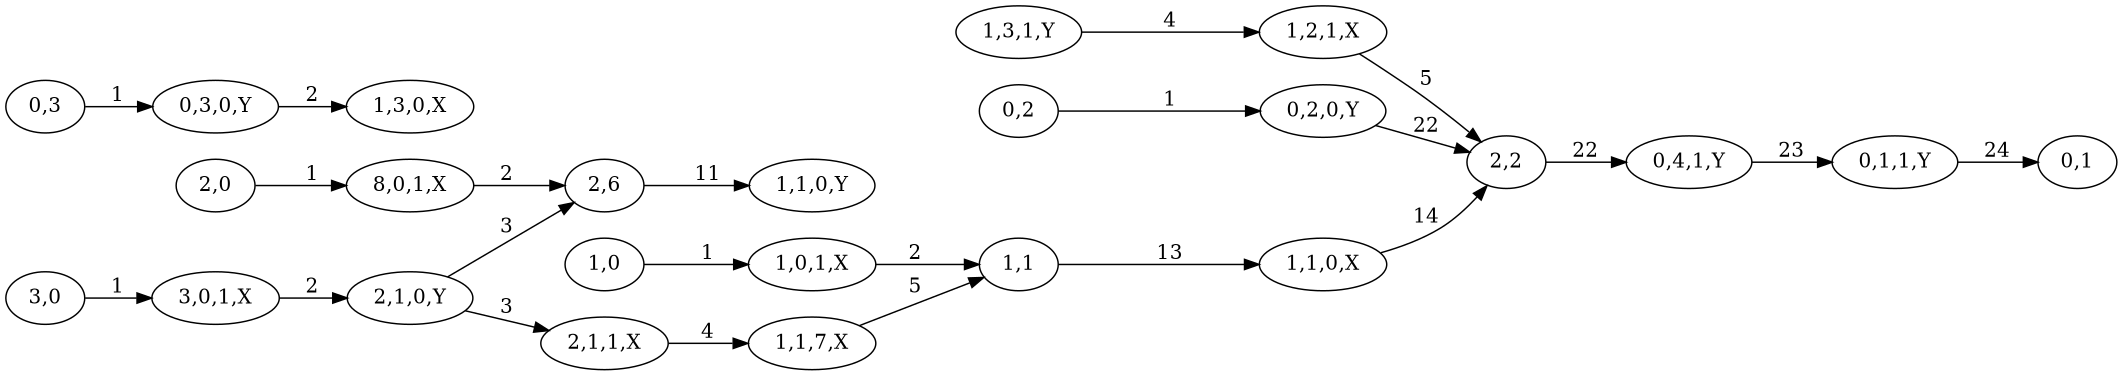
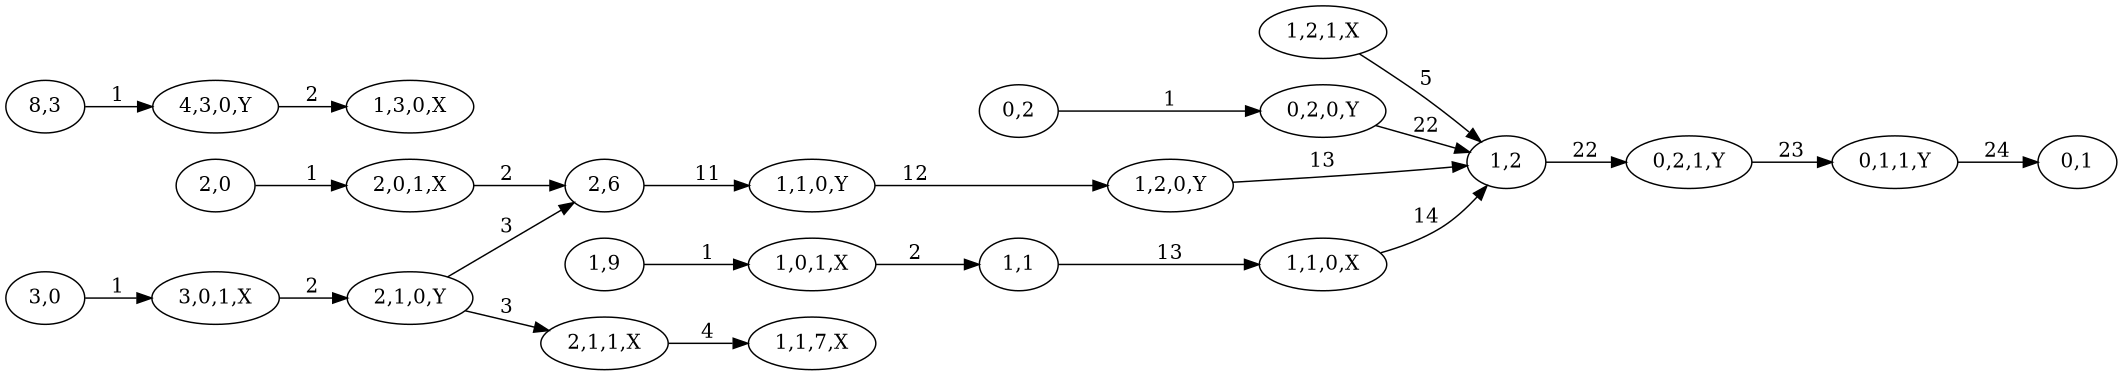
(1019, 32) -> none
(45, 107) -> (45, 107)
(216, 107) -> (216, 107)
(1506, 162) -> (1506, 162)
(1689, 162) -> (1689, 162)
(410, 186) -> (410, 186)
none -> (1170, 186)
(605, 264) -> (605, 264)
(915, 304) -> none
